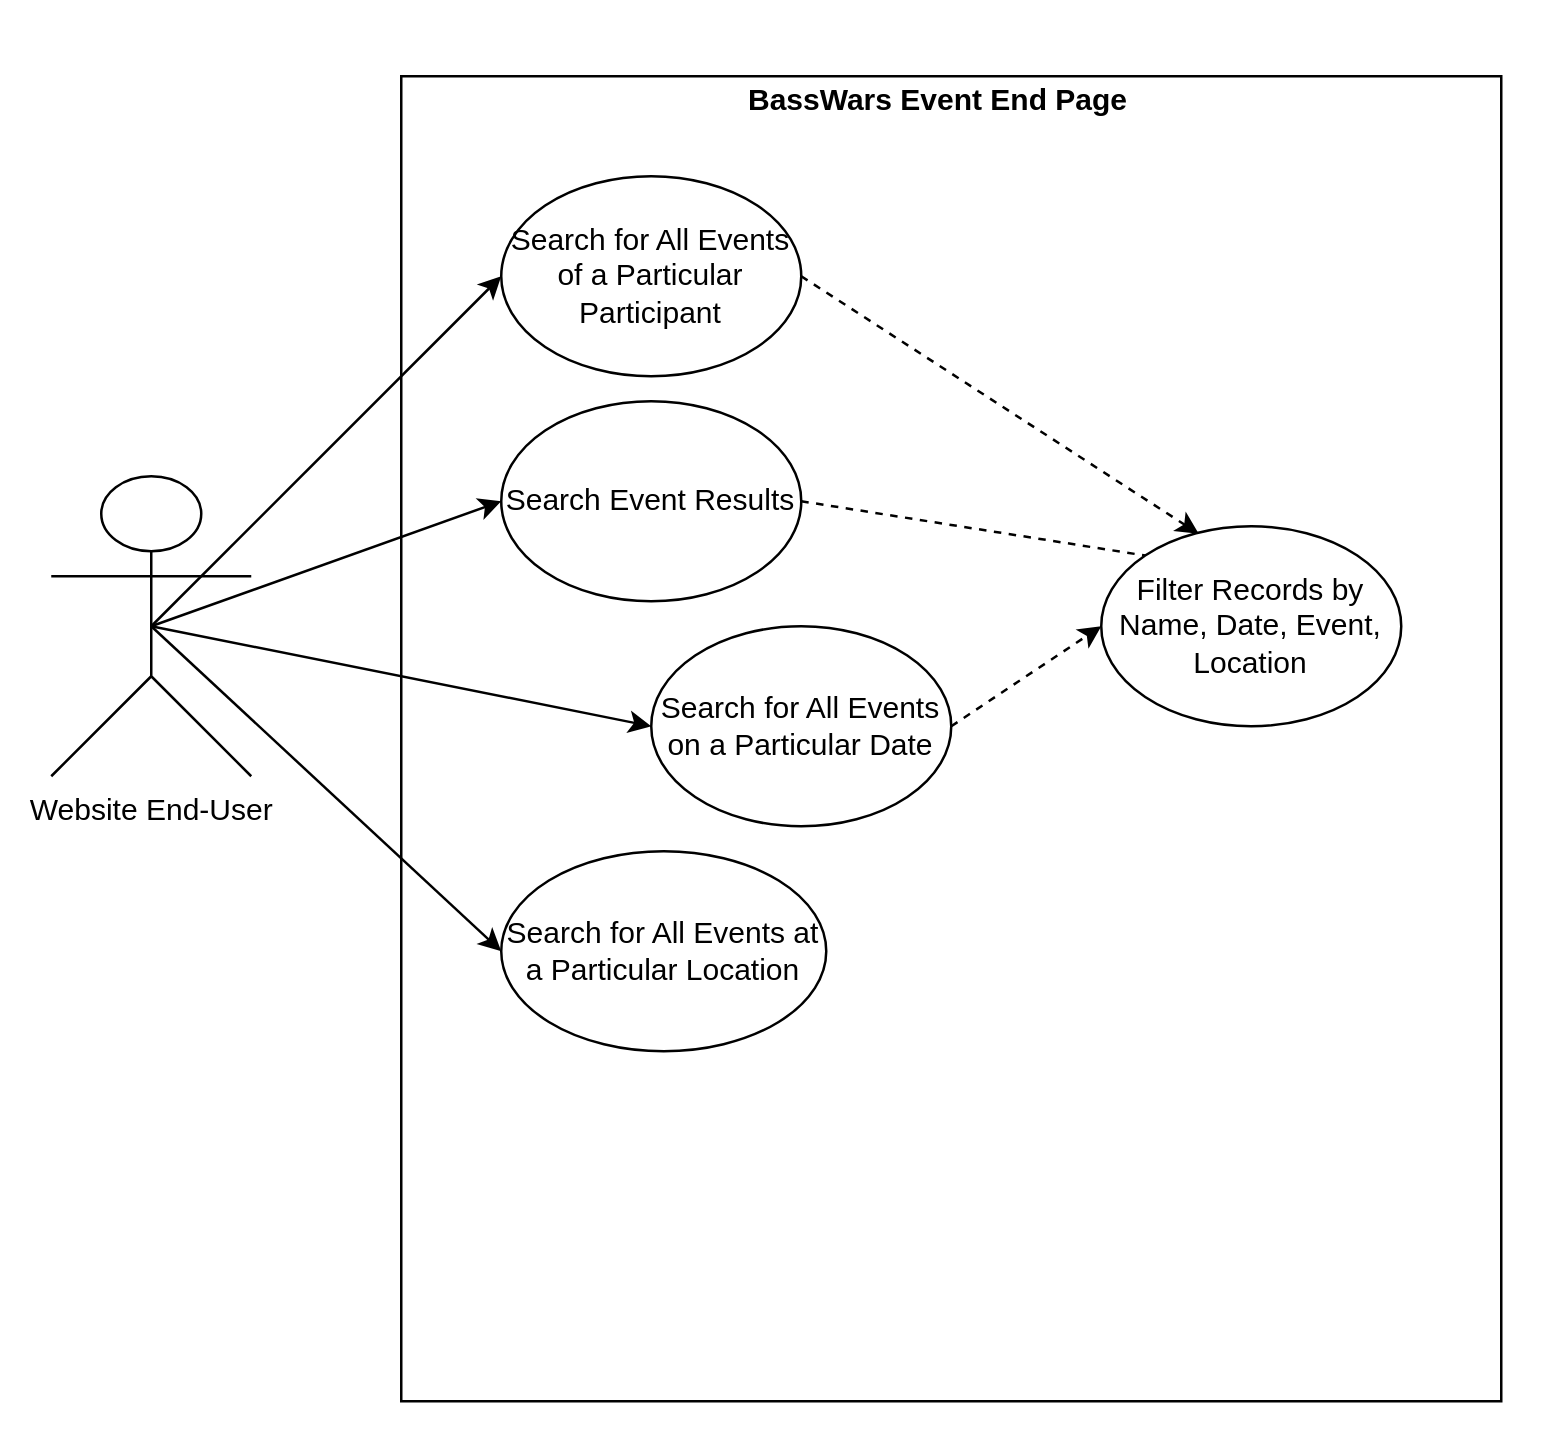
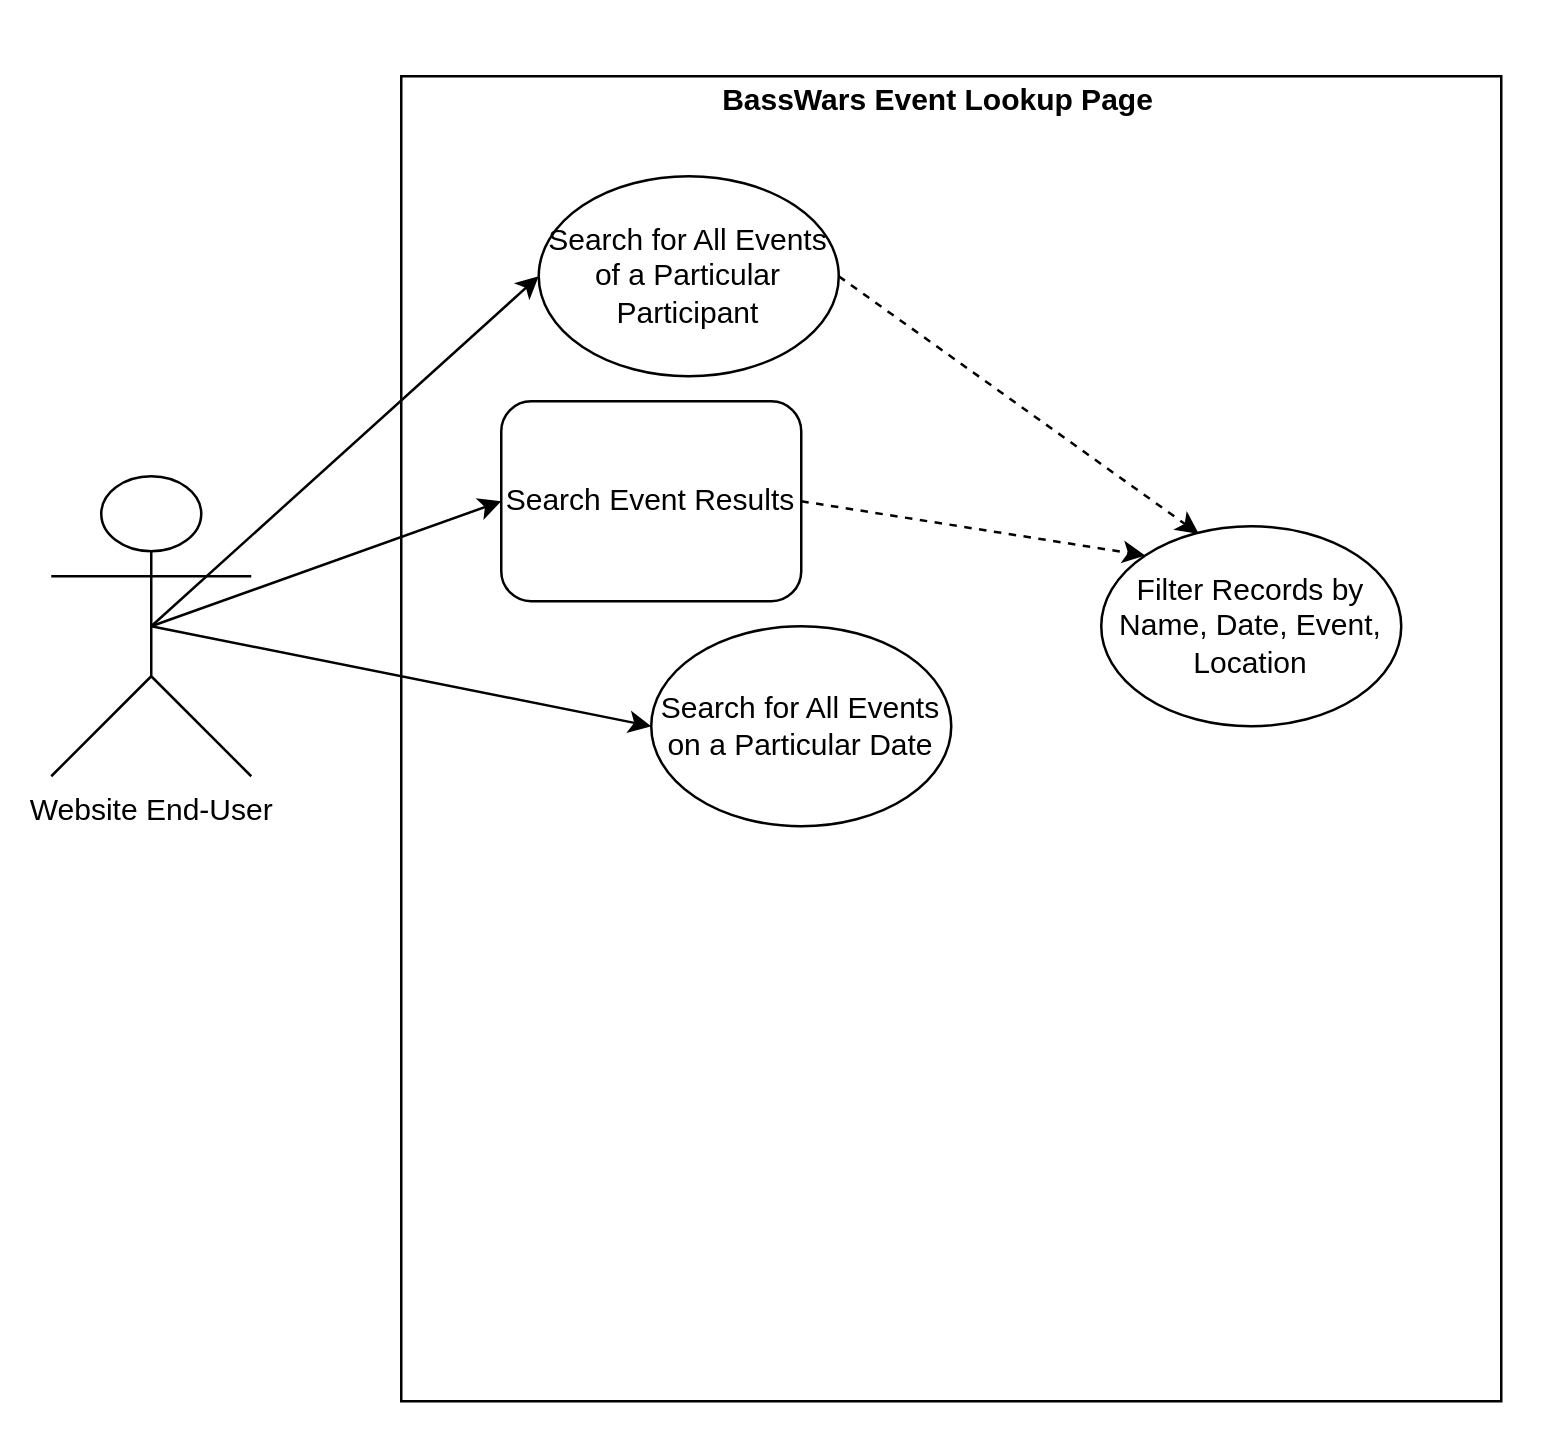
(939, 101) -> (939, 101)
(651, 276) -> (689, 276)
(651, 501) -> (651, 501)
(1134, 554) -> (1126, 553)
(1020, 681) -> none
(335, 797) -> none
(664, 951) -> none
